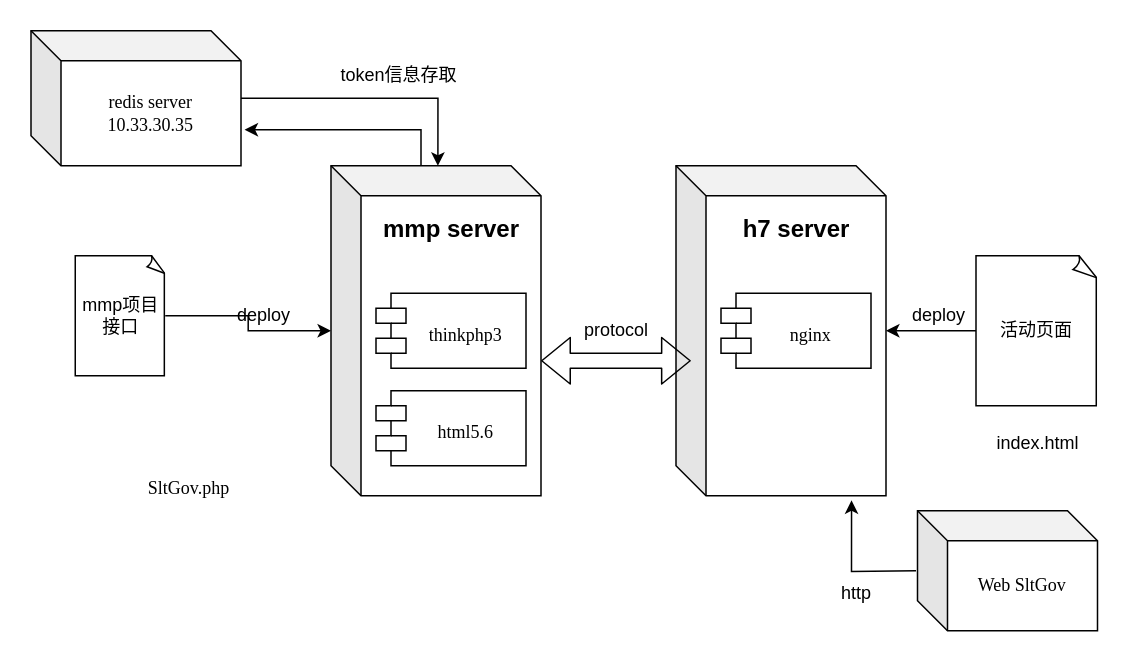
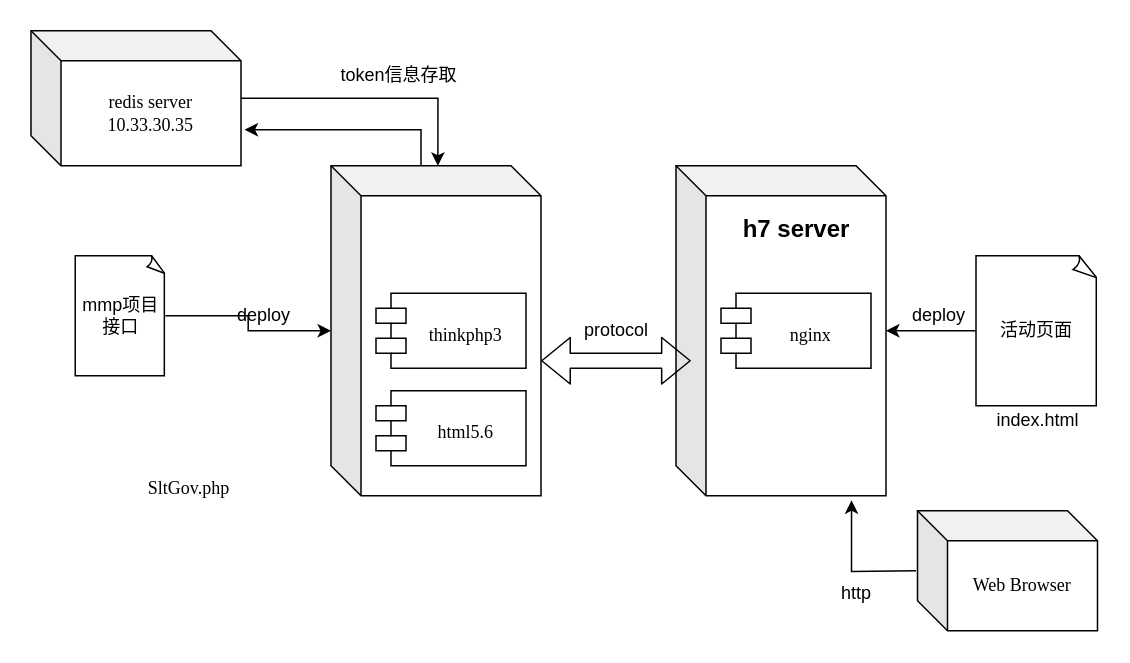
(451, 226) -> none
(1037, 443) -> (1037, 421)
(1022, 586) -> (1022, 586)
